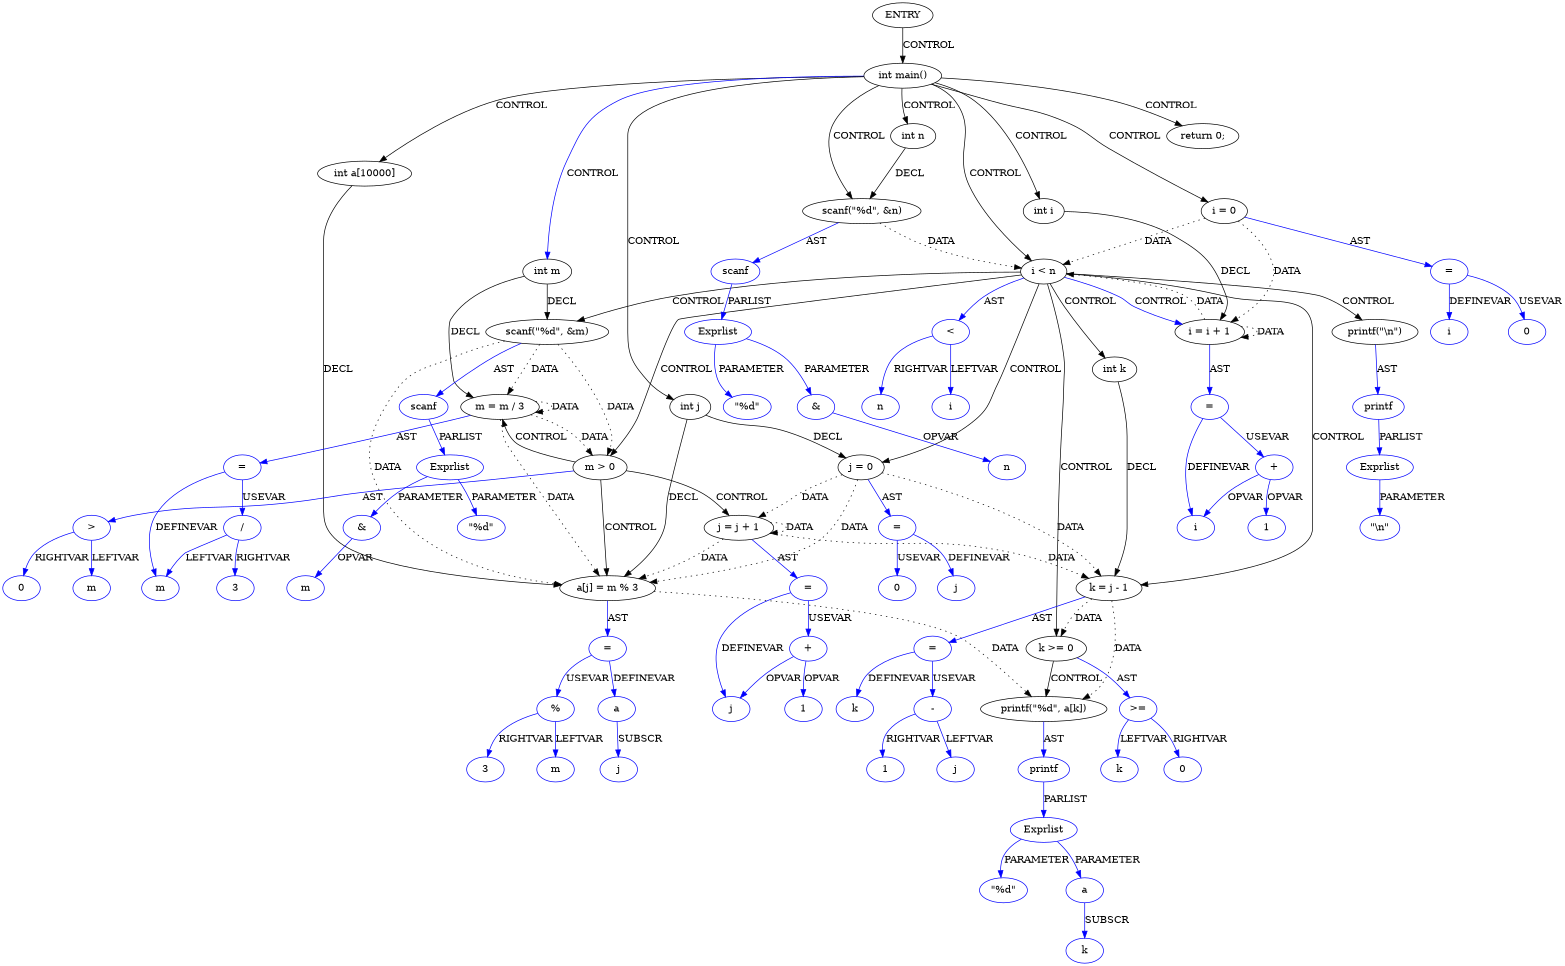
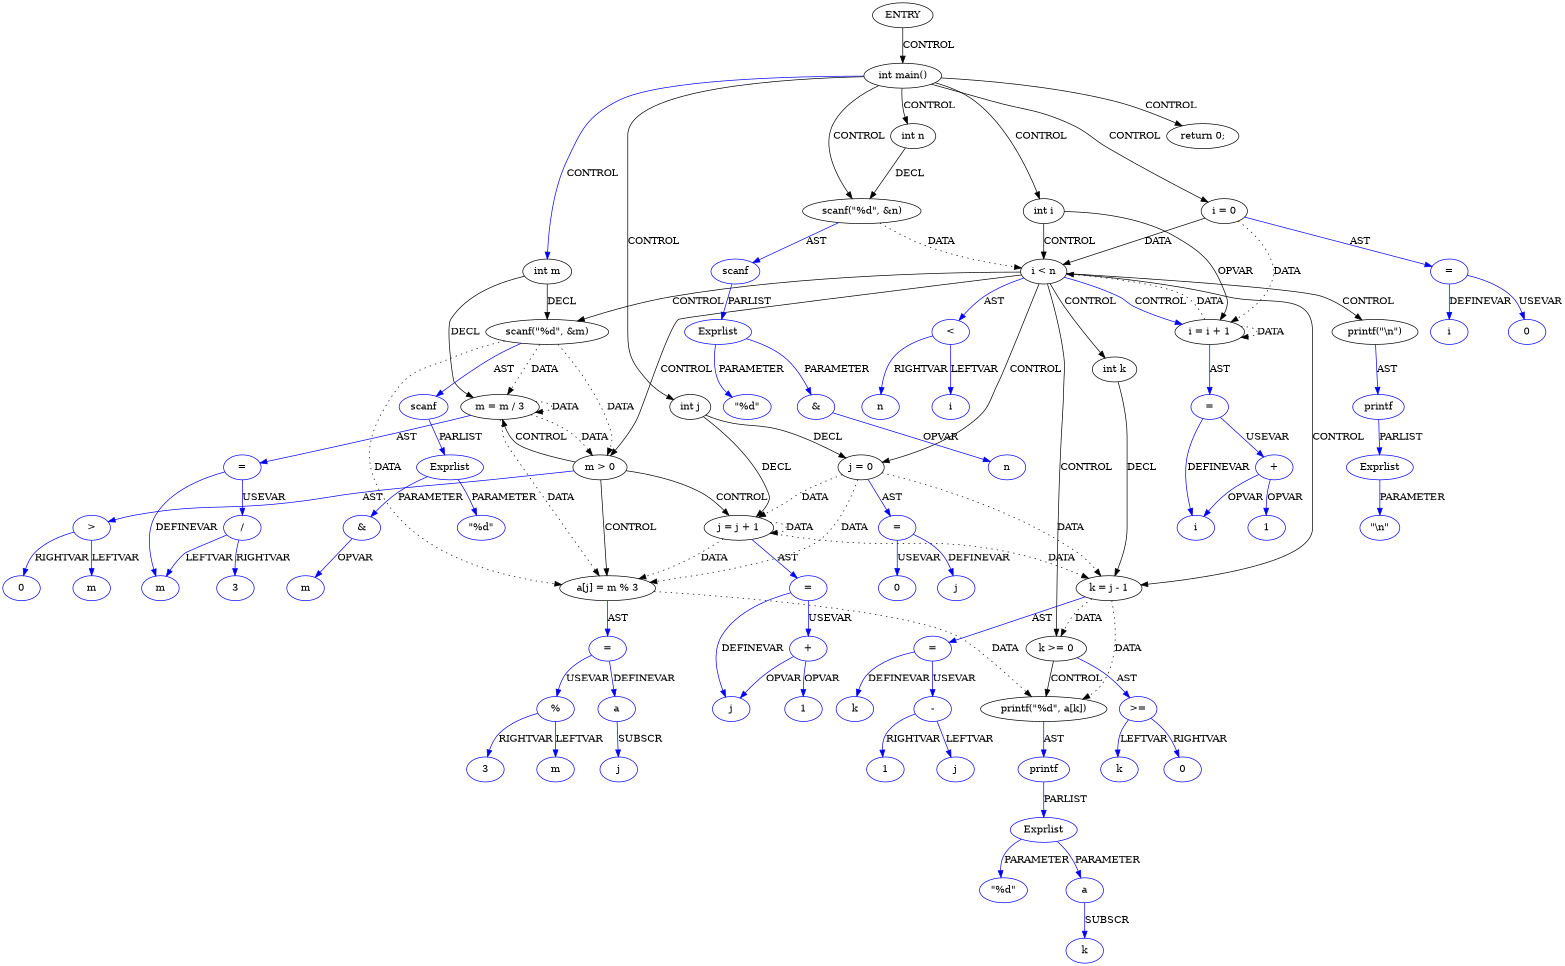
(965, 173) -> (1044, 238)
(365, 174) -> none
(1137, 240) -> (1137, 240)
(1235, 272) -> (1235, 272)
(667, 501) -> (748, 459)
